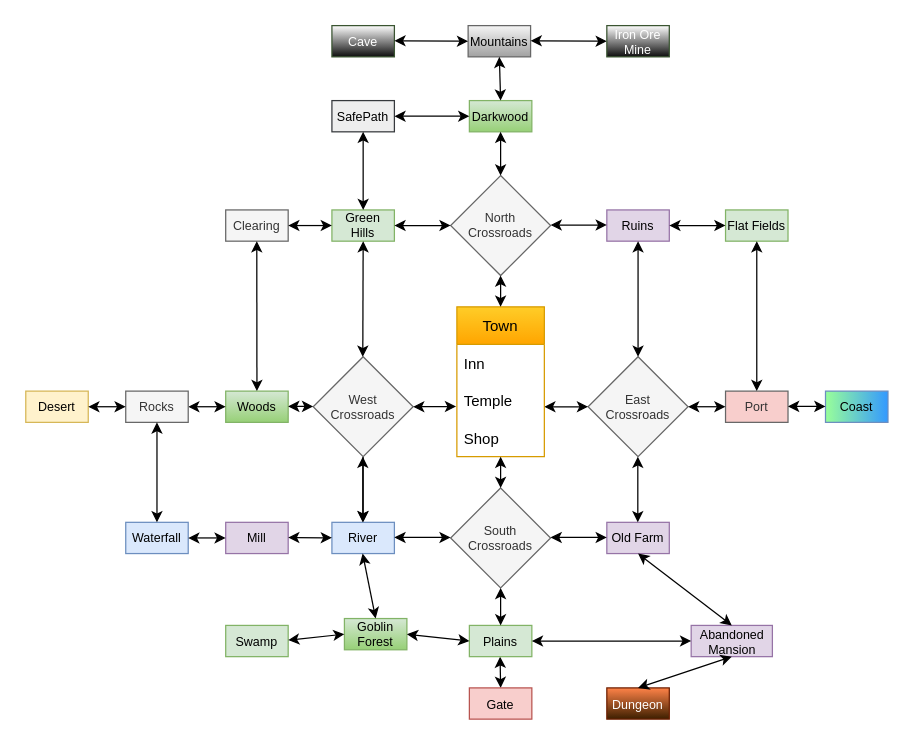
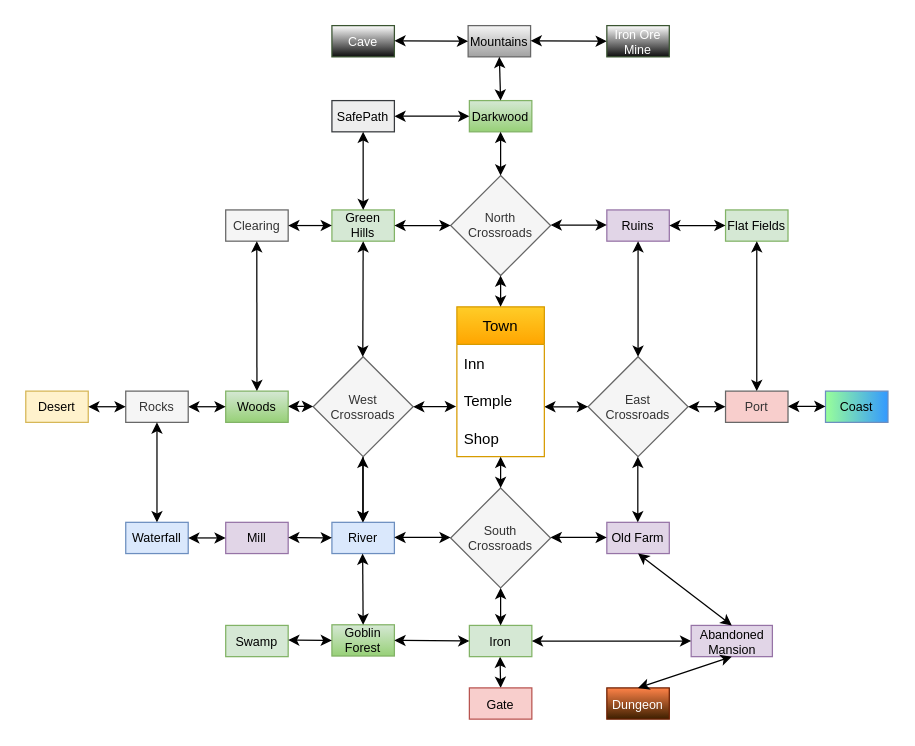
(376, 634) -> (363, 641)
(501, 642) -> (501, 642)
